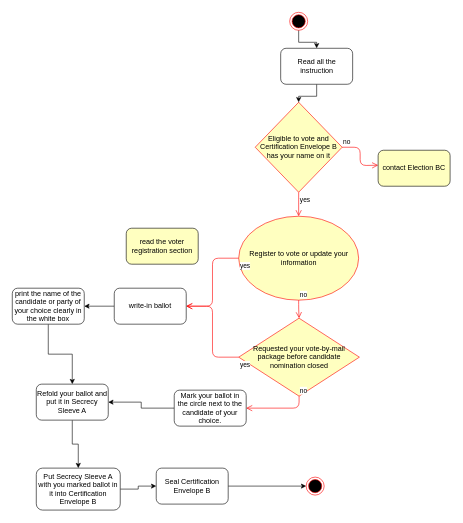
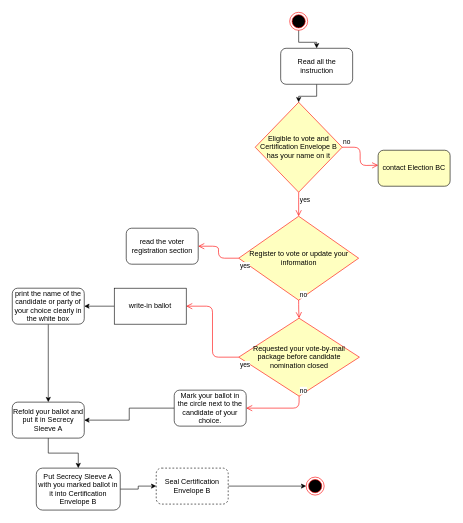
(162, 246) -> (162, 246)
(299, 258) -> (299, 258)
(213, 277) -> (217, 247)
(150, 306) -> (150, 306)
(72, 402) -> (48, 420)
(192, 486) -> (192, 486)
